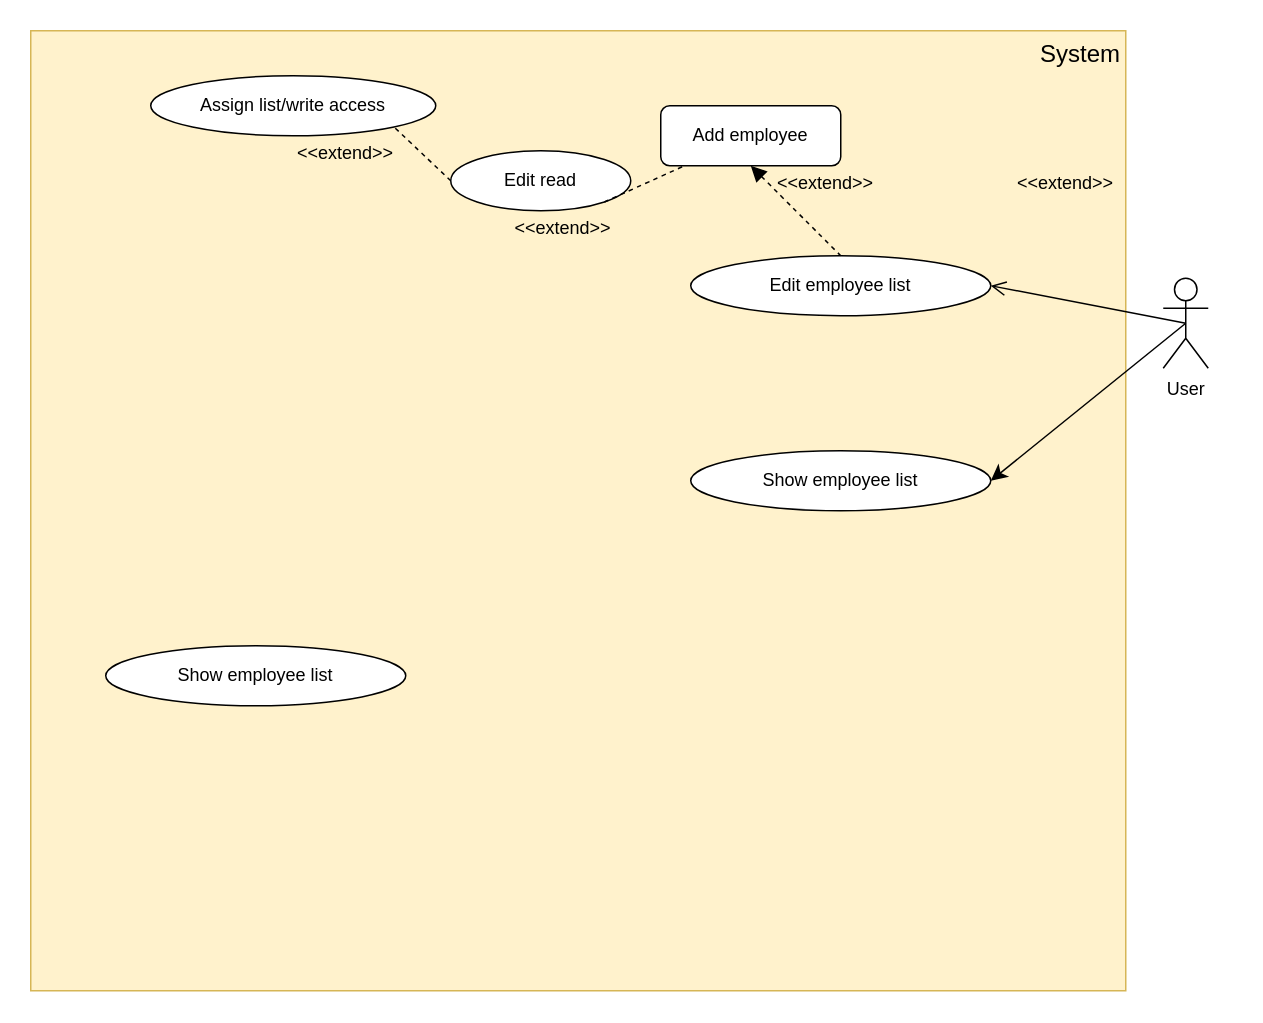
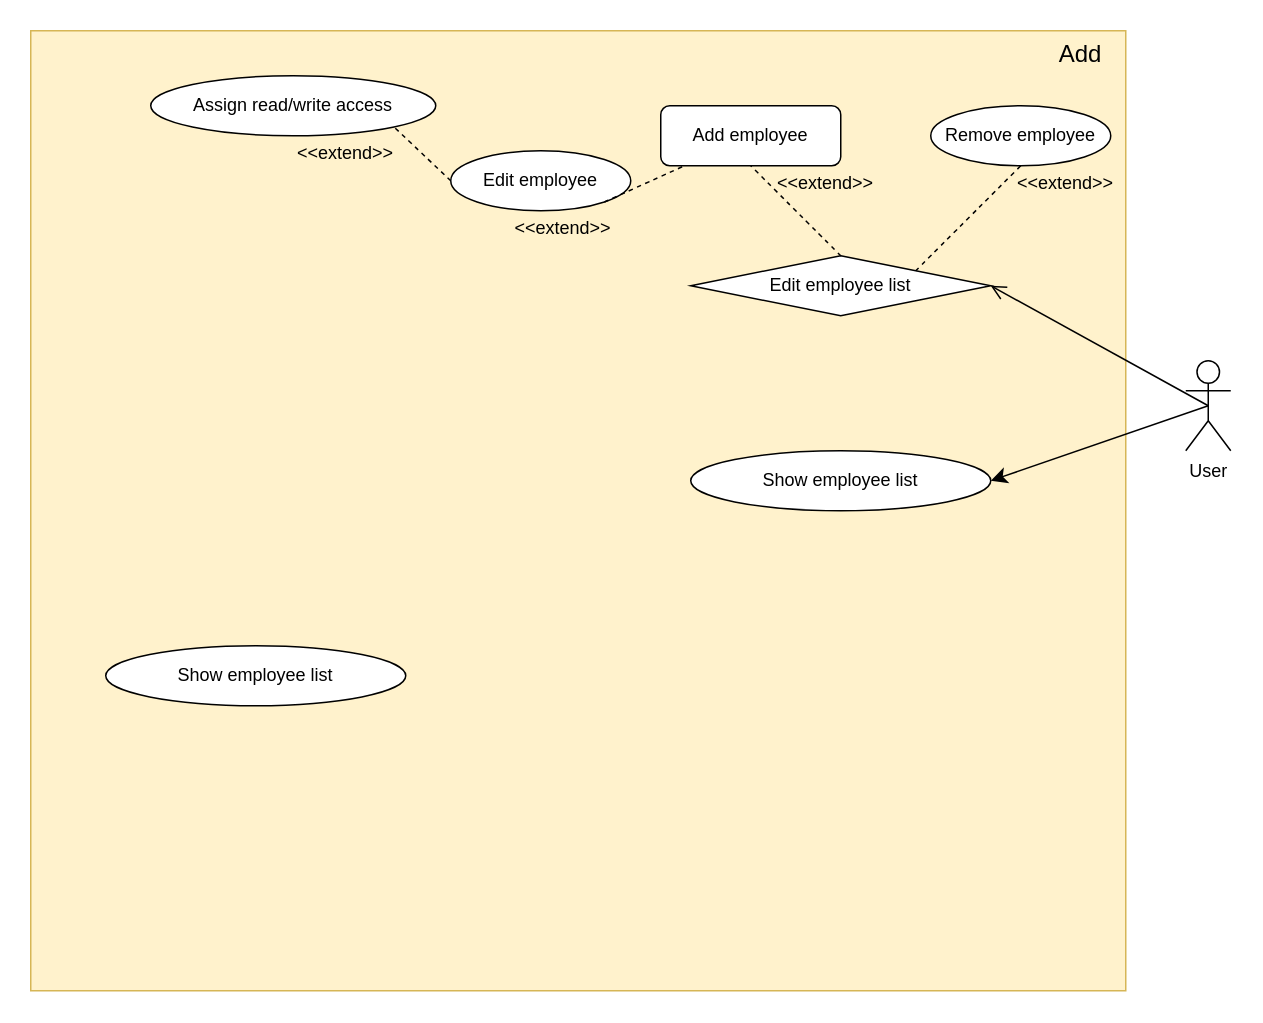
(1081, 53) -> (1081, 53)
(293, 106) -> (293, 106)
none -> (1021, 136)
(762, 177) -> (757, 172)
(541, 181) -> (541, 181)
none -> (969, 218)
(841, 286) -> (841, 286)
(1186, 323) -> (1208, 406)
